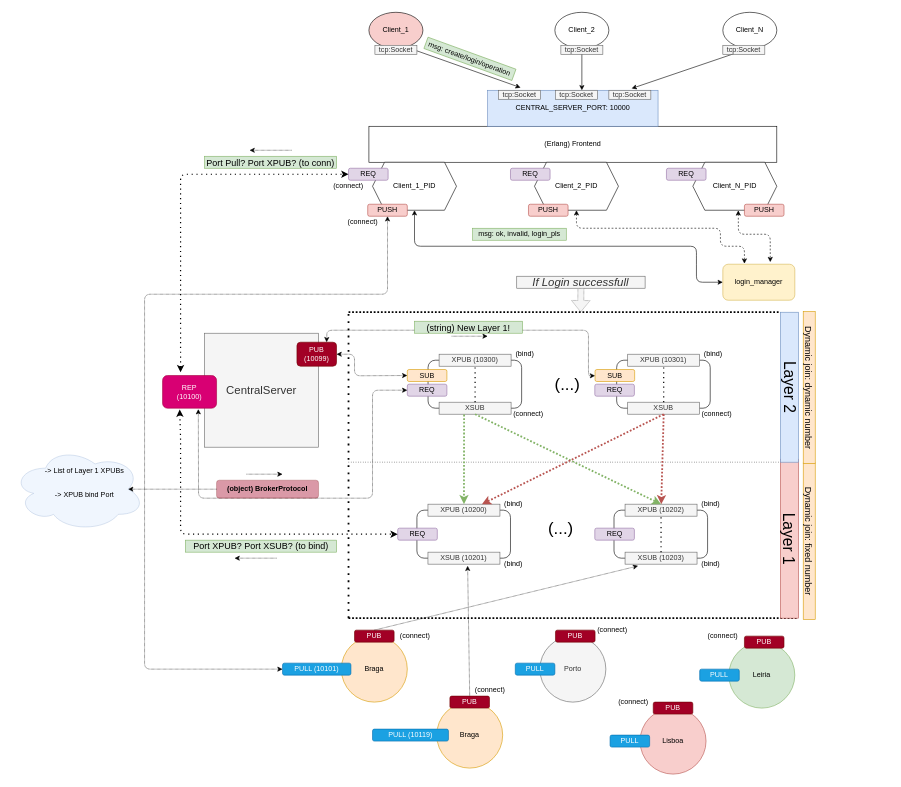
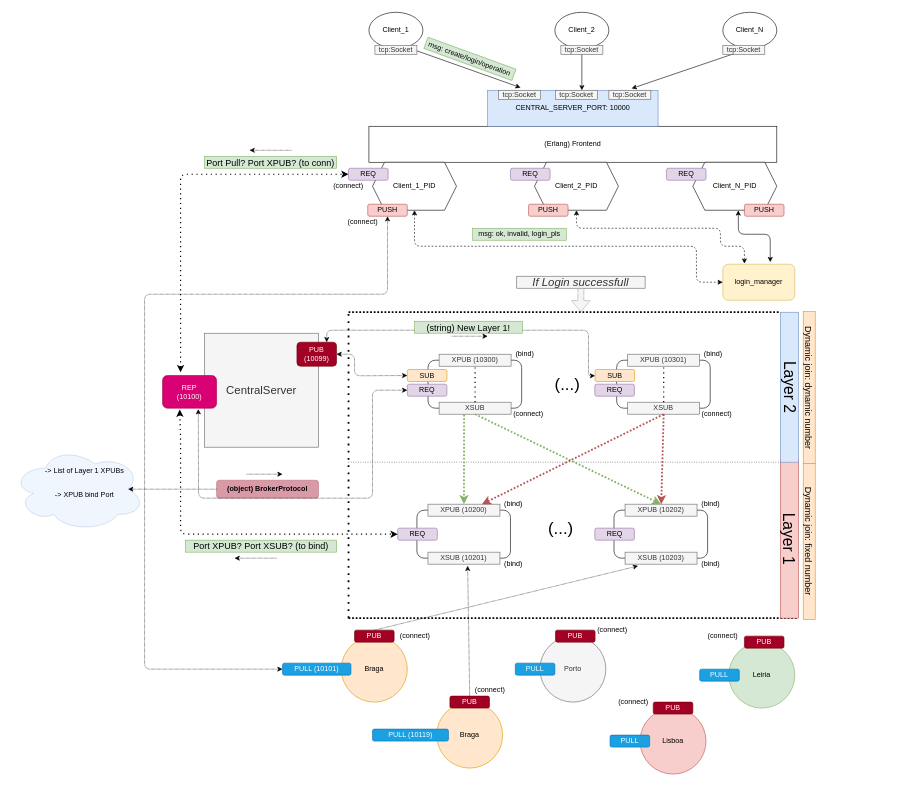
(396, 30) -> (396, 30)
(756, 234) -> (756, 234)
(567, 246) -> (567, 246)
(661, 534) -> none
